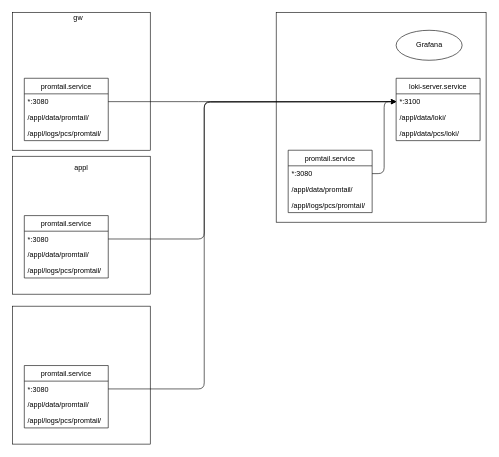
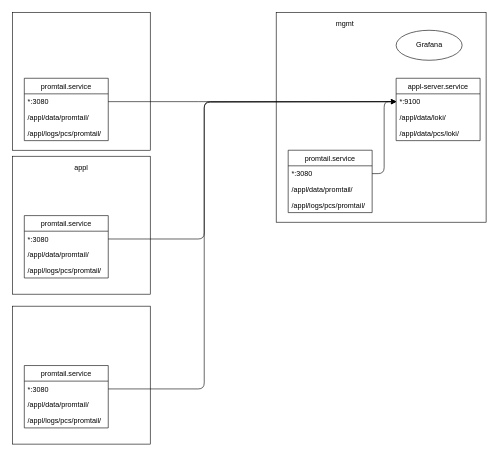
(78, 18) -> none
none -> (345, 24)
(438, 86) -> (438, 86)
(411, 102) -> (411, 102)
